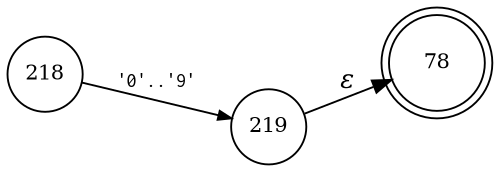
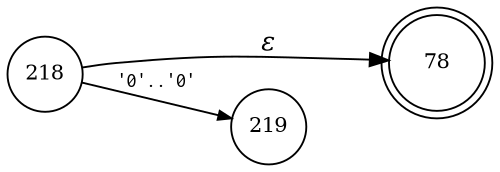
(157, 82) -> (157, 82)
(339, 100) -> (226, 57)
